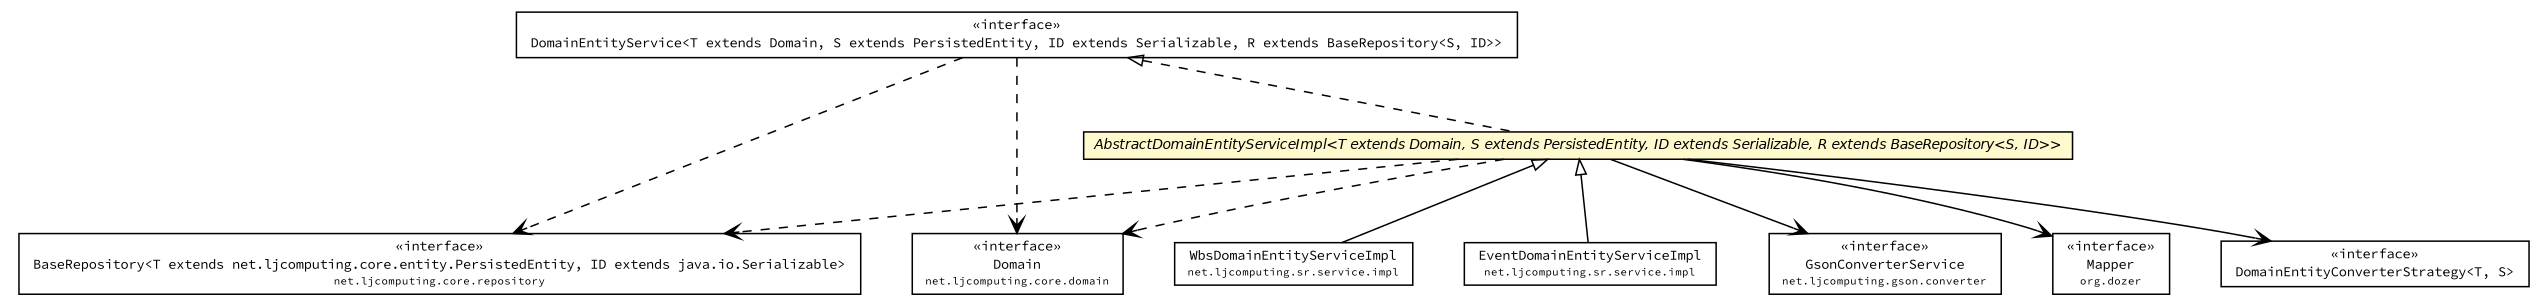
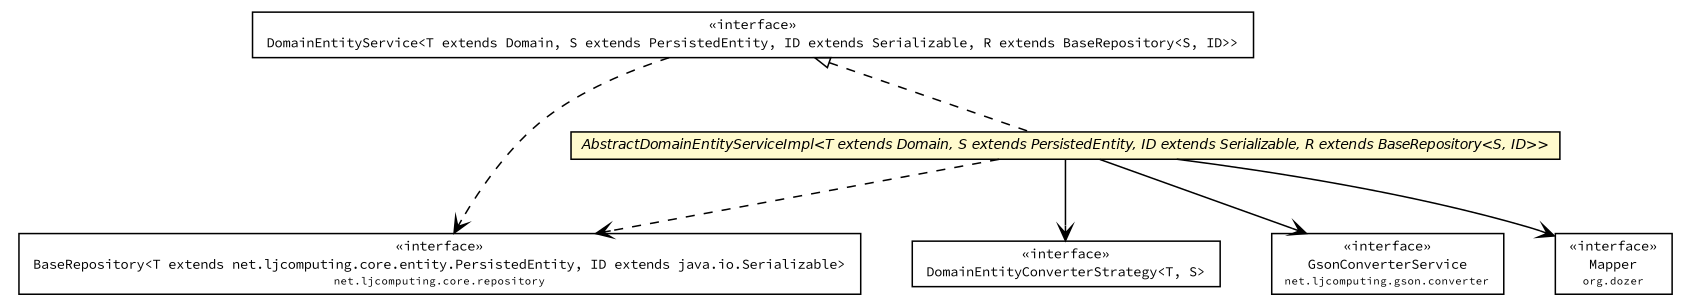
(1017, 264) -> none
(1293, 264) -> none
(1590, 264) -> none
